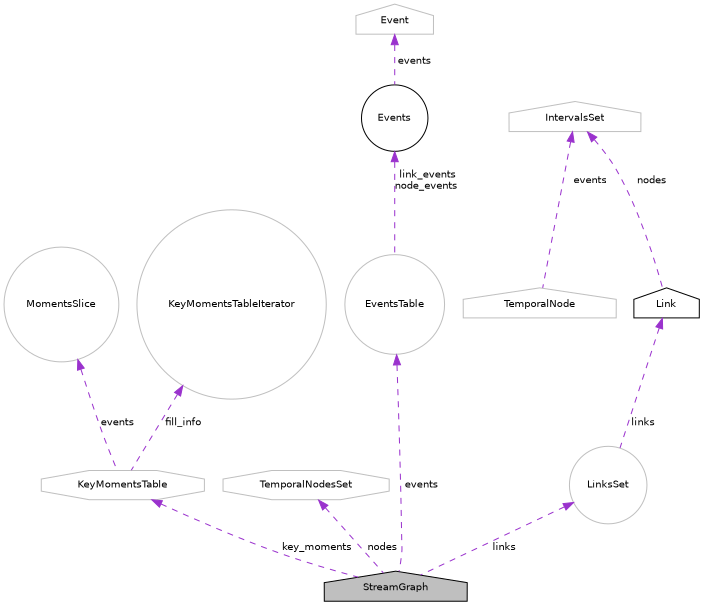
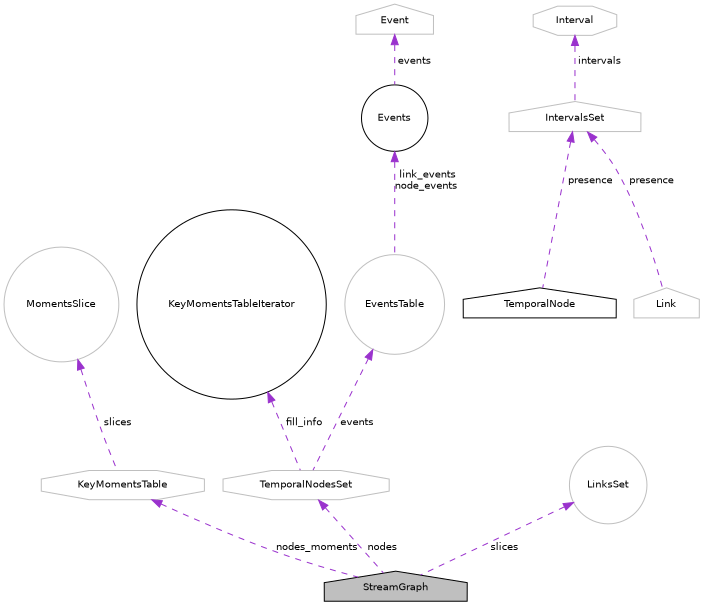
none -> (575, 21)
(589, 181) -> (589, 181)
(650, 181) -> (650, 181)
(232, 304) -> (232, 304)
(540, 304) -> (540, 304)
(667, 304) -> (667, 304)
(640, 388) -> none
(116, 423) -> (116, 423)
(154, 432) -> (286, 436)
(400, 468) -> (341, 414)
(316, 547) -> (316, 547)
(503, 547) -> (503, 547)
